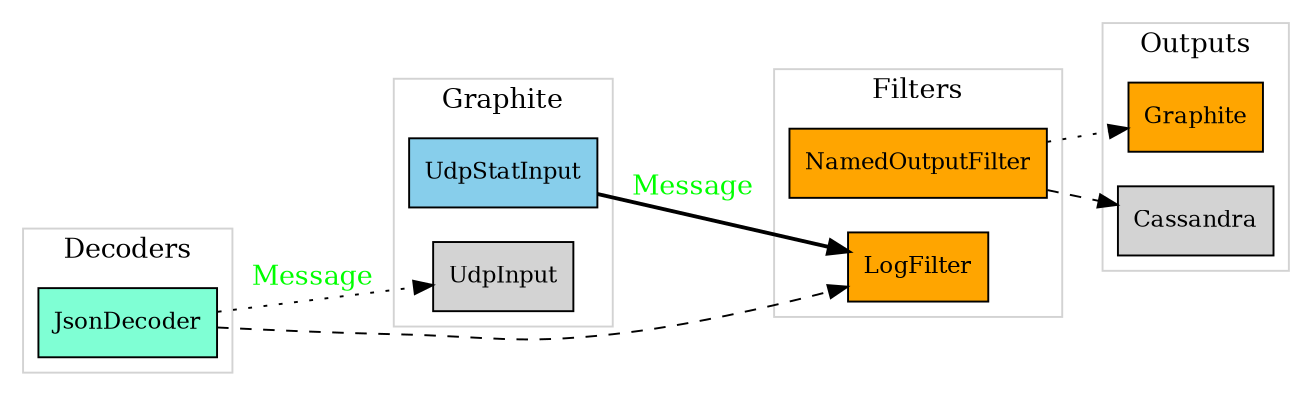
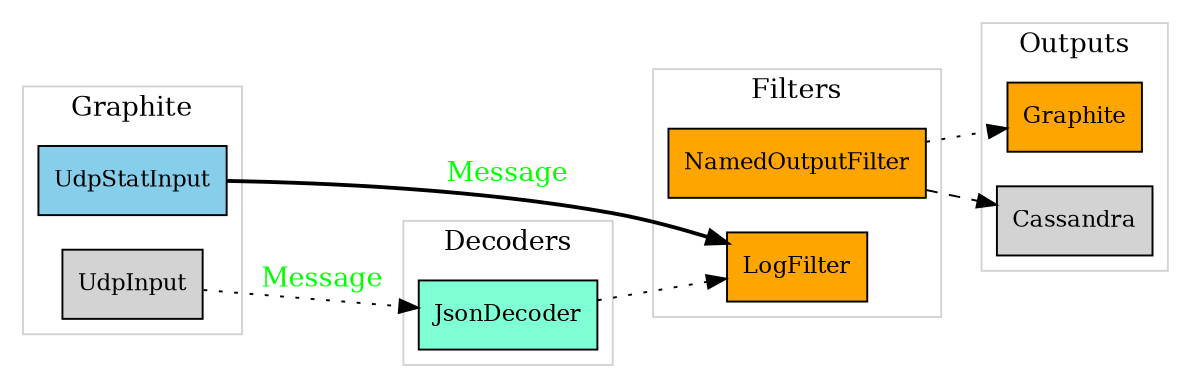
(316, 300) -> (301, 298)
(525, 339) -> (642, 293)
